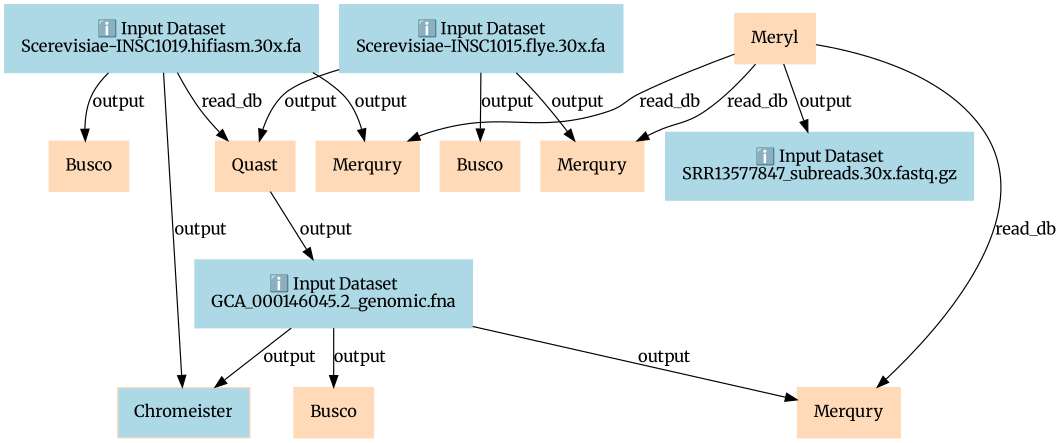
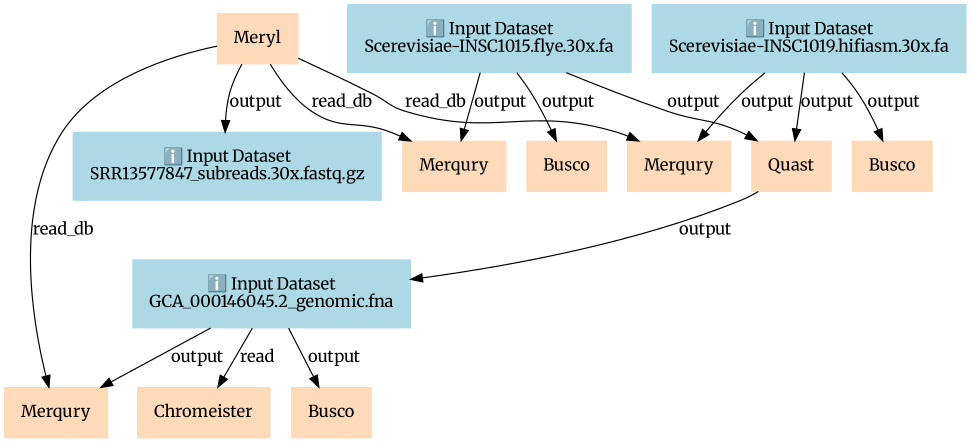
(232, 102) -> (827, 102)
(173, 224) -> none
(290, 358) -> (258, 358)
(184, 413) -> (204, 413)
